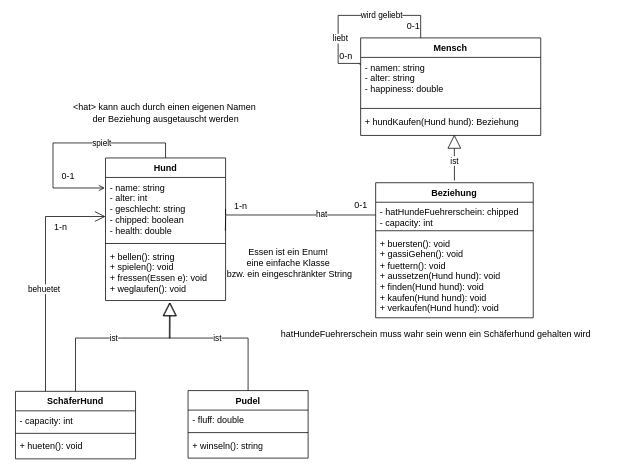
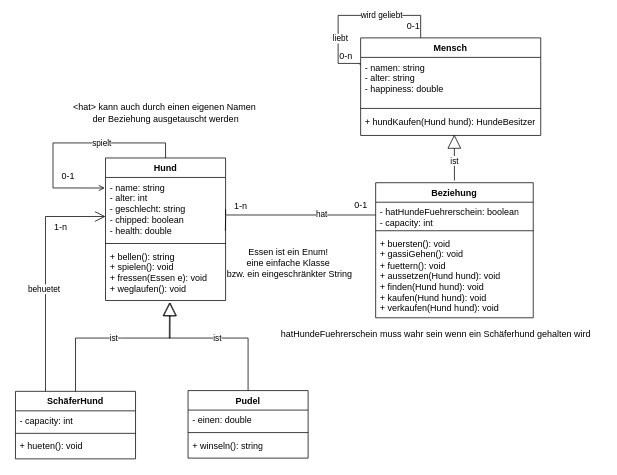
(445, 122) -> (451, 127)
(455, 218) -> (455, 218)
(224, 421) -> (224, 421)
